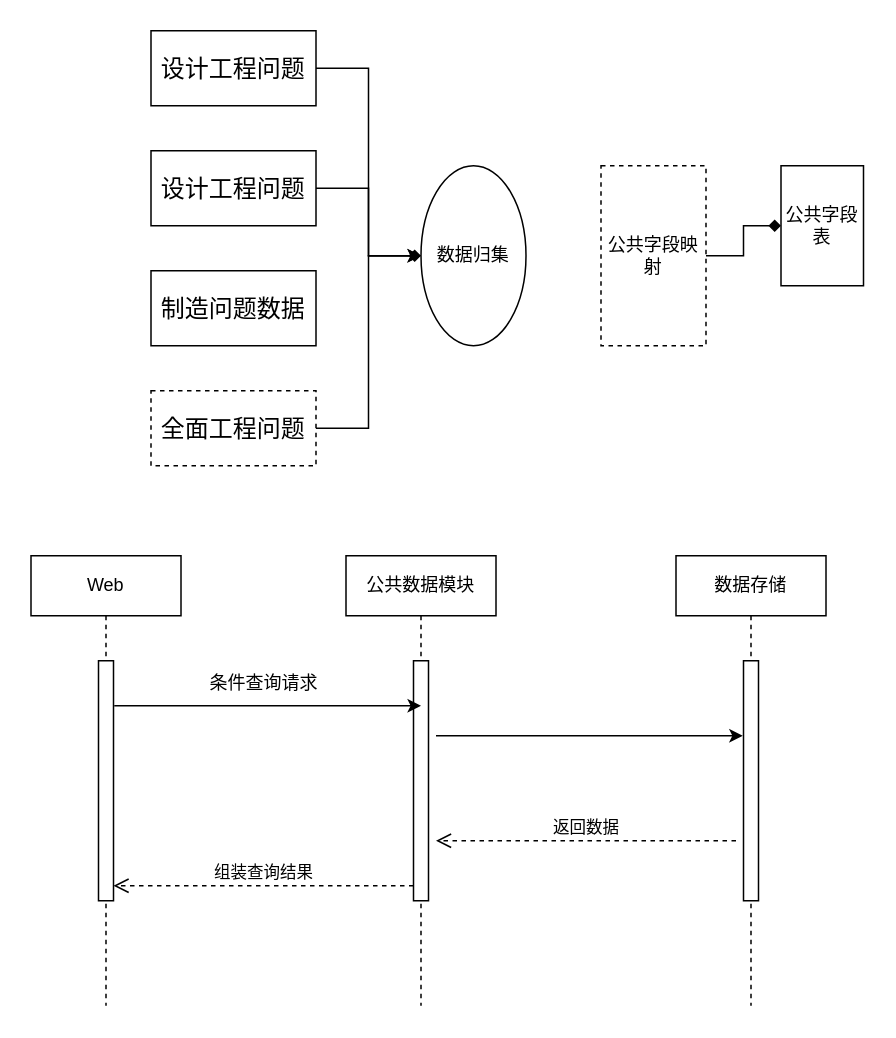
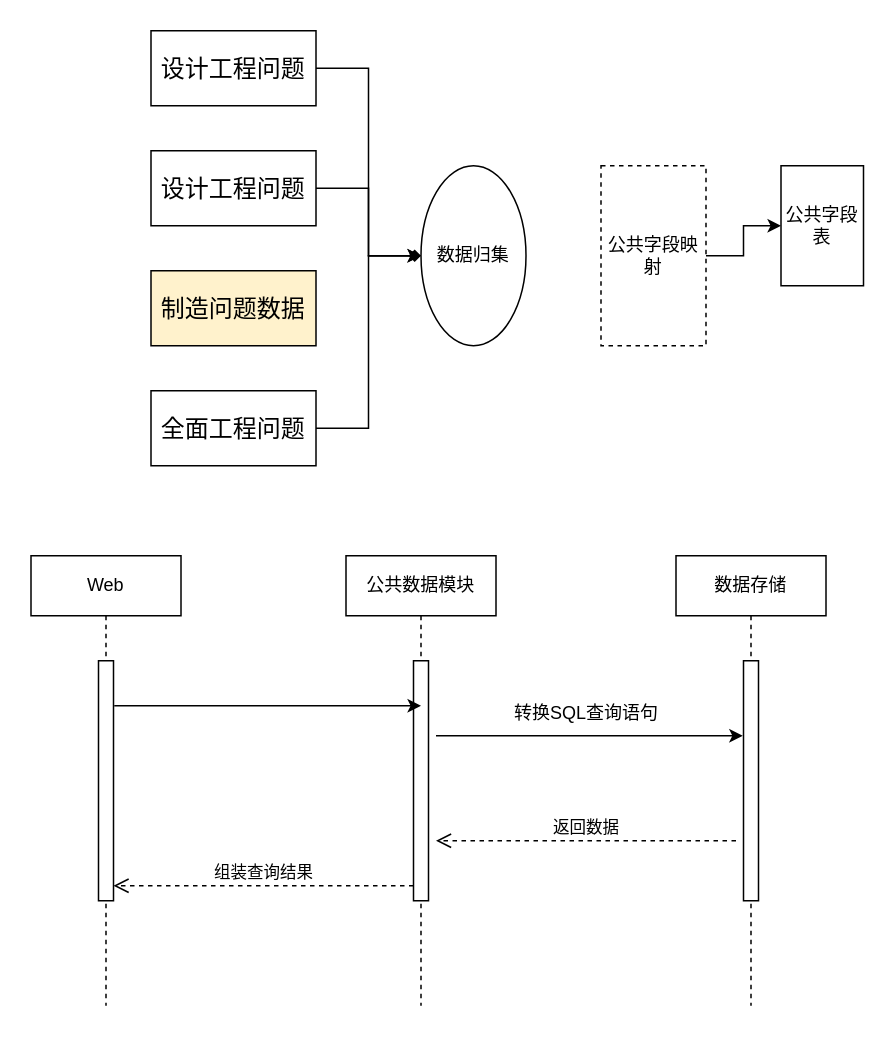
(768, 226) -> (769, 226)
(233, 308) -> (233, 308)
(233, 428) -> (233, 428)
(263, 683) -> none
none -> (586, 713)
